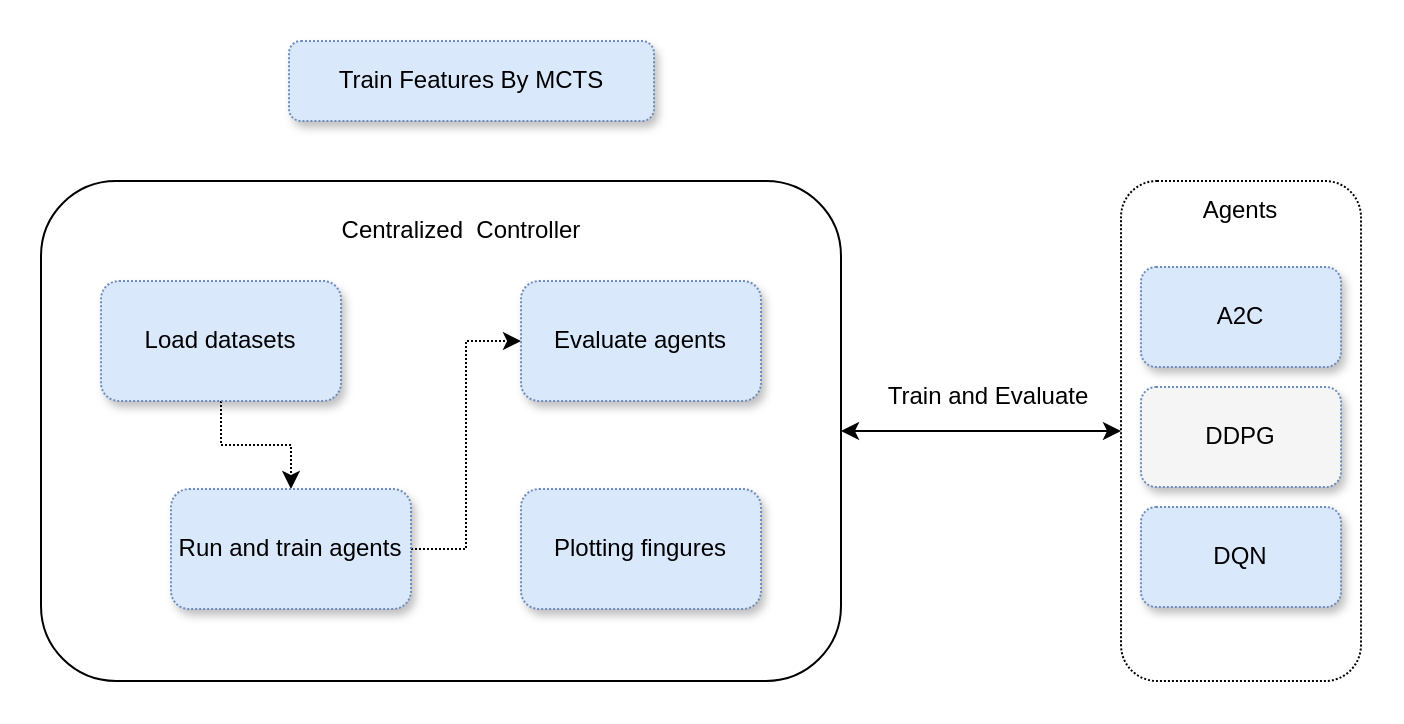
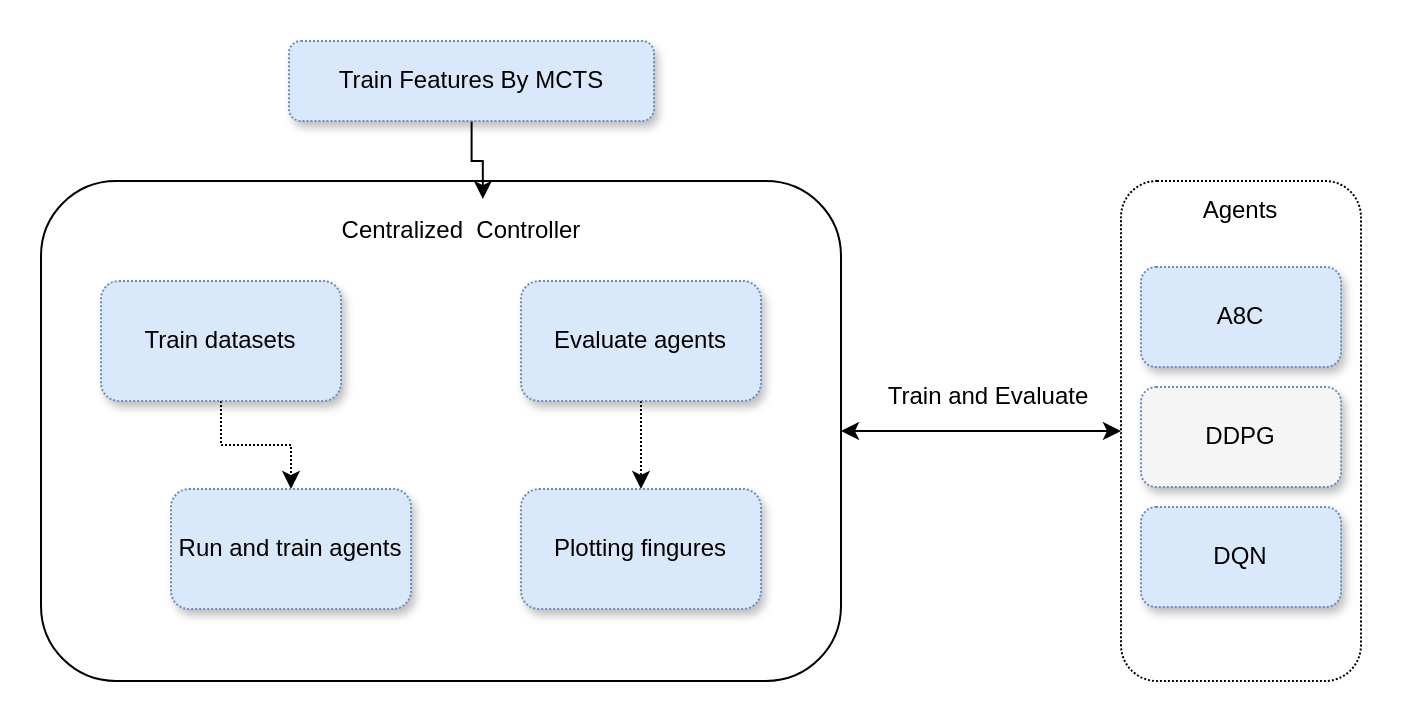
none -> (472, 159)
(1241, 317) -> (1241, 317)
(221, 341) -> (221, 341)
none -> (641, 438)
(466, 452) -> none
